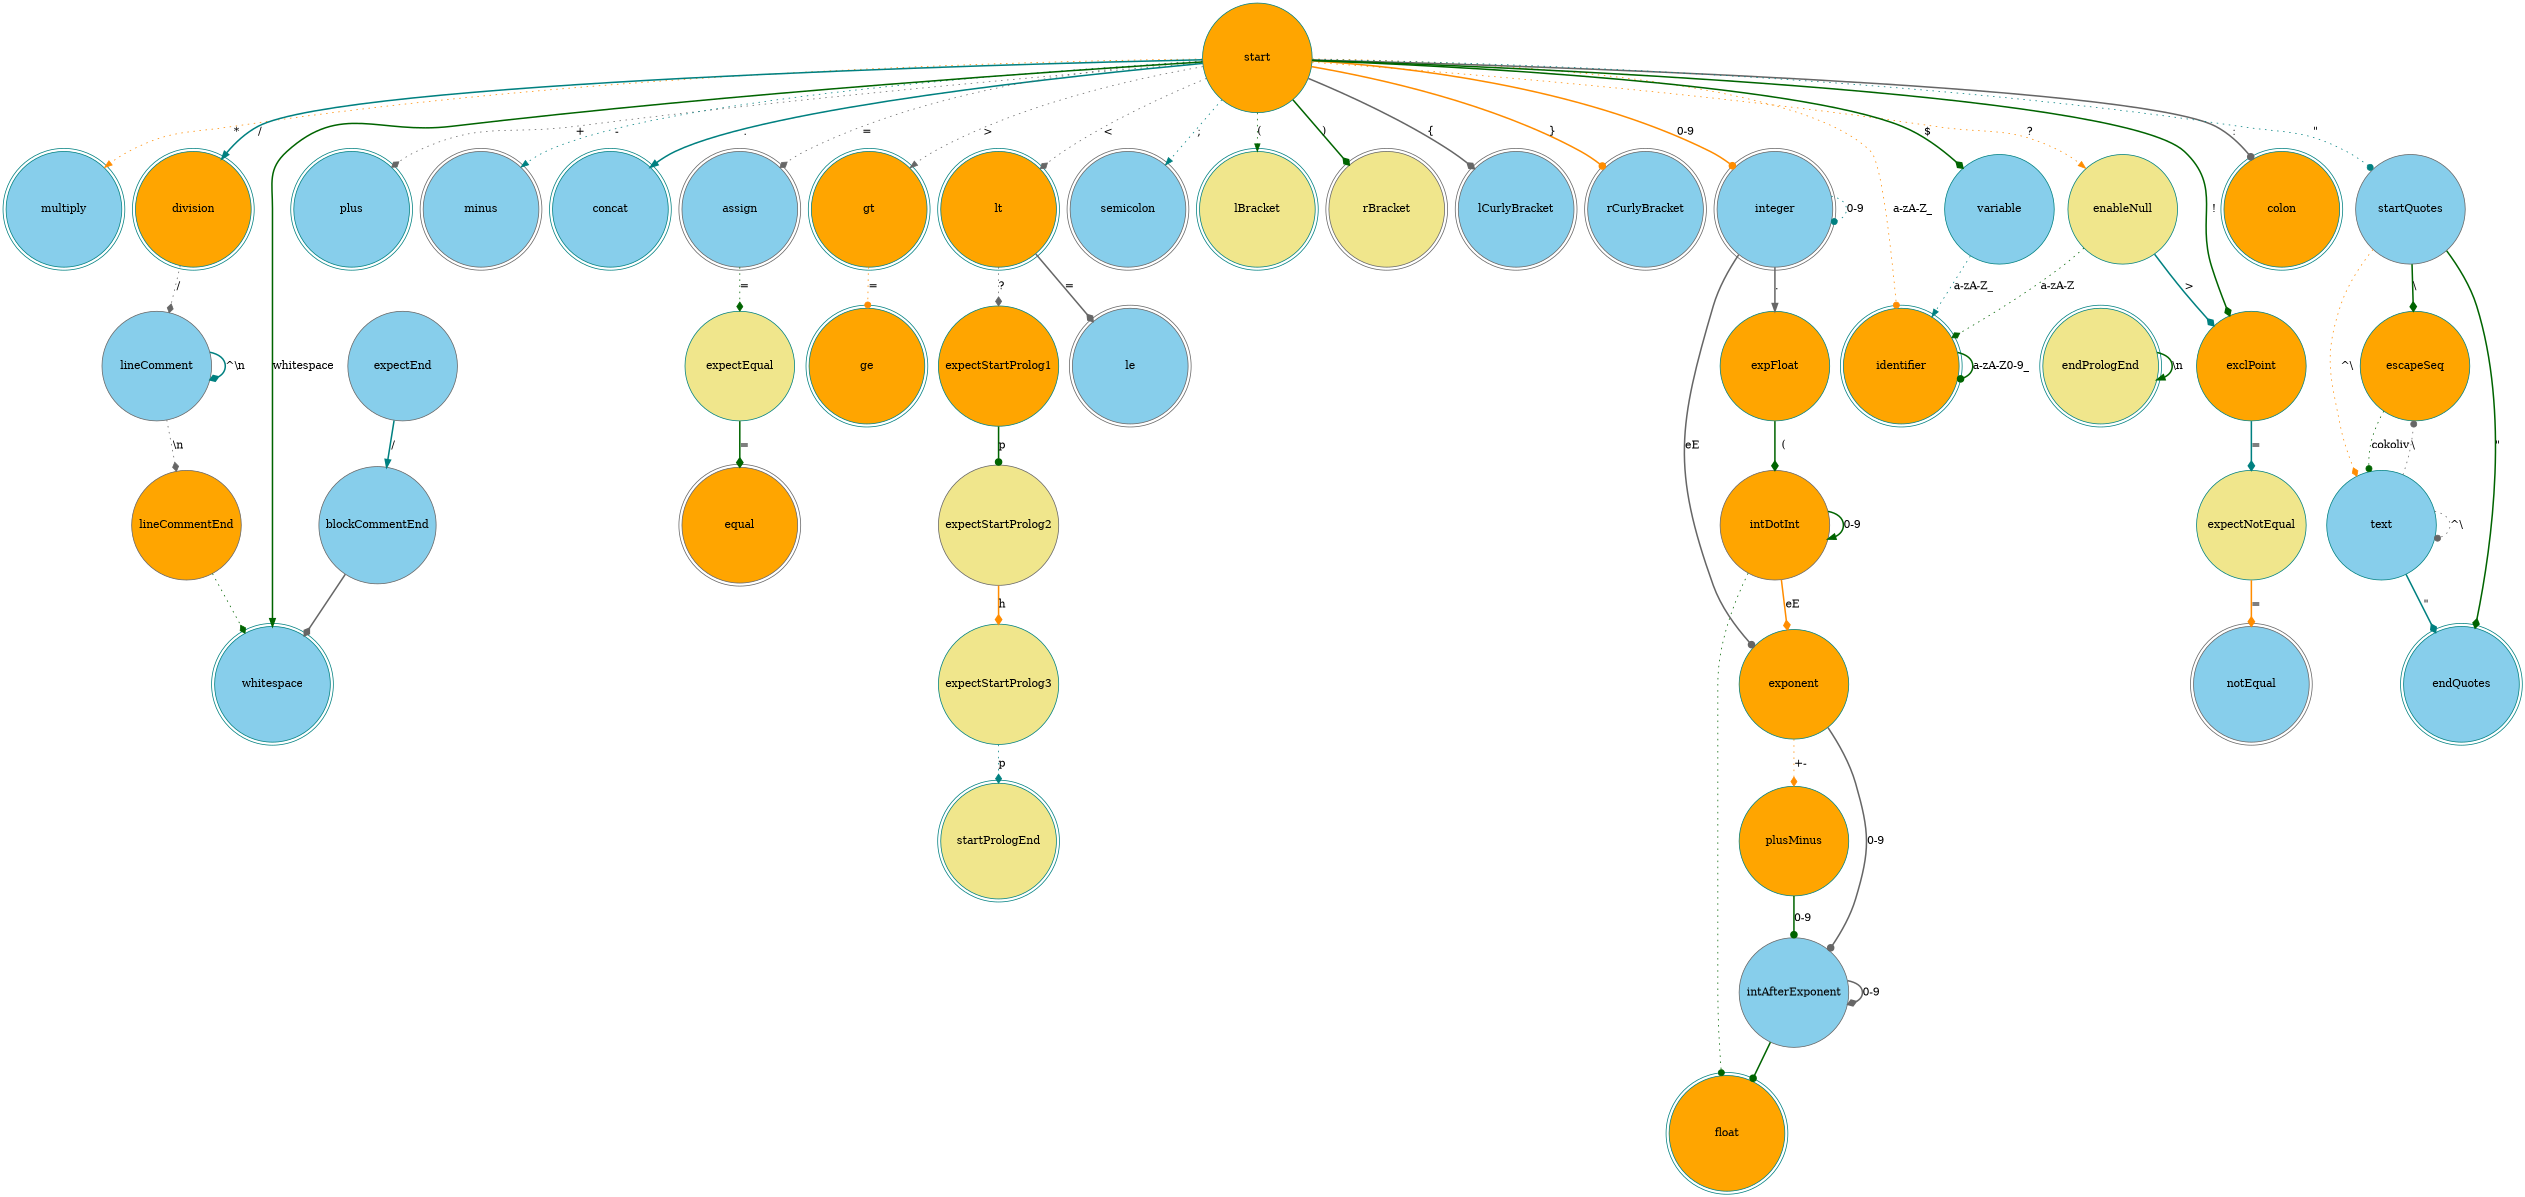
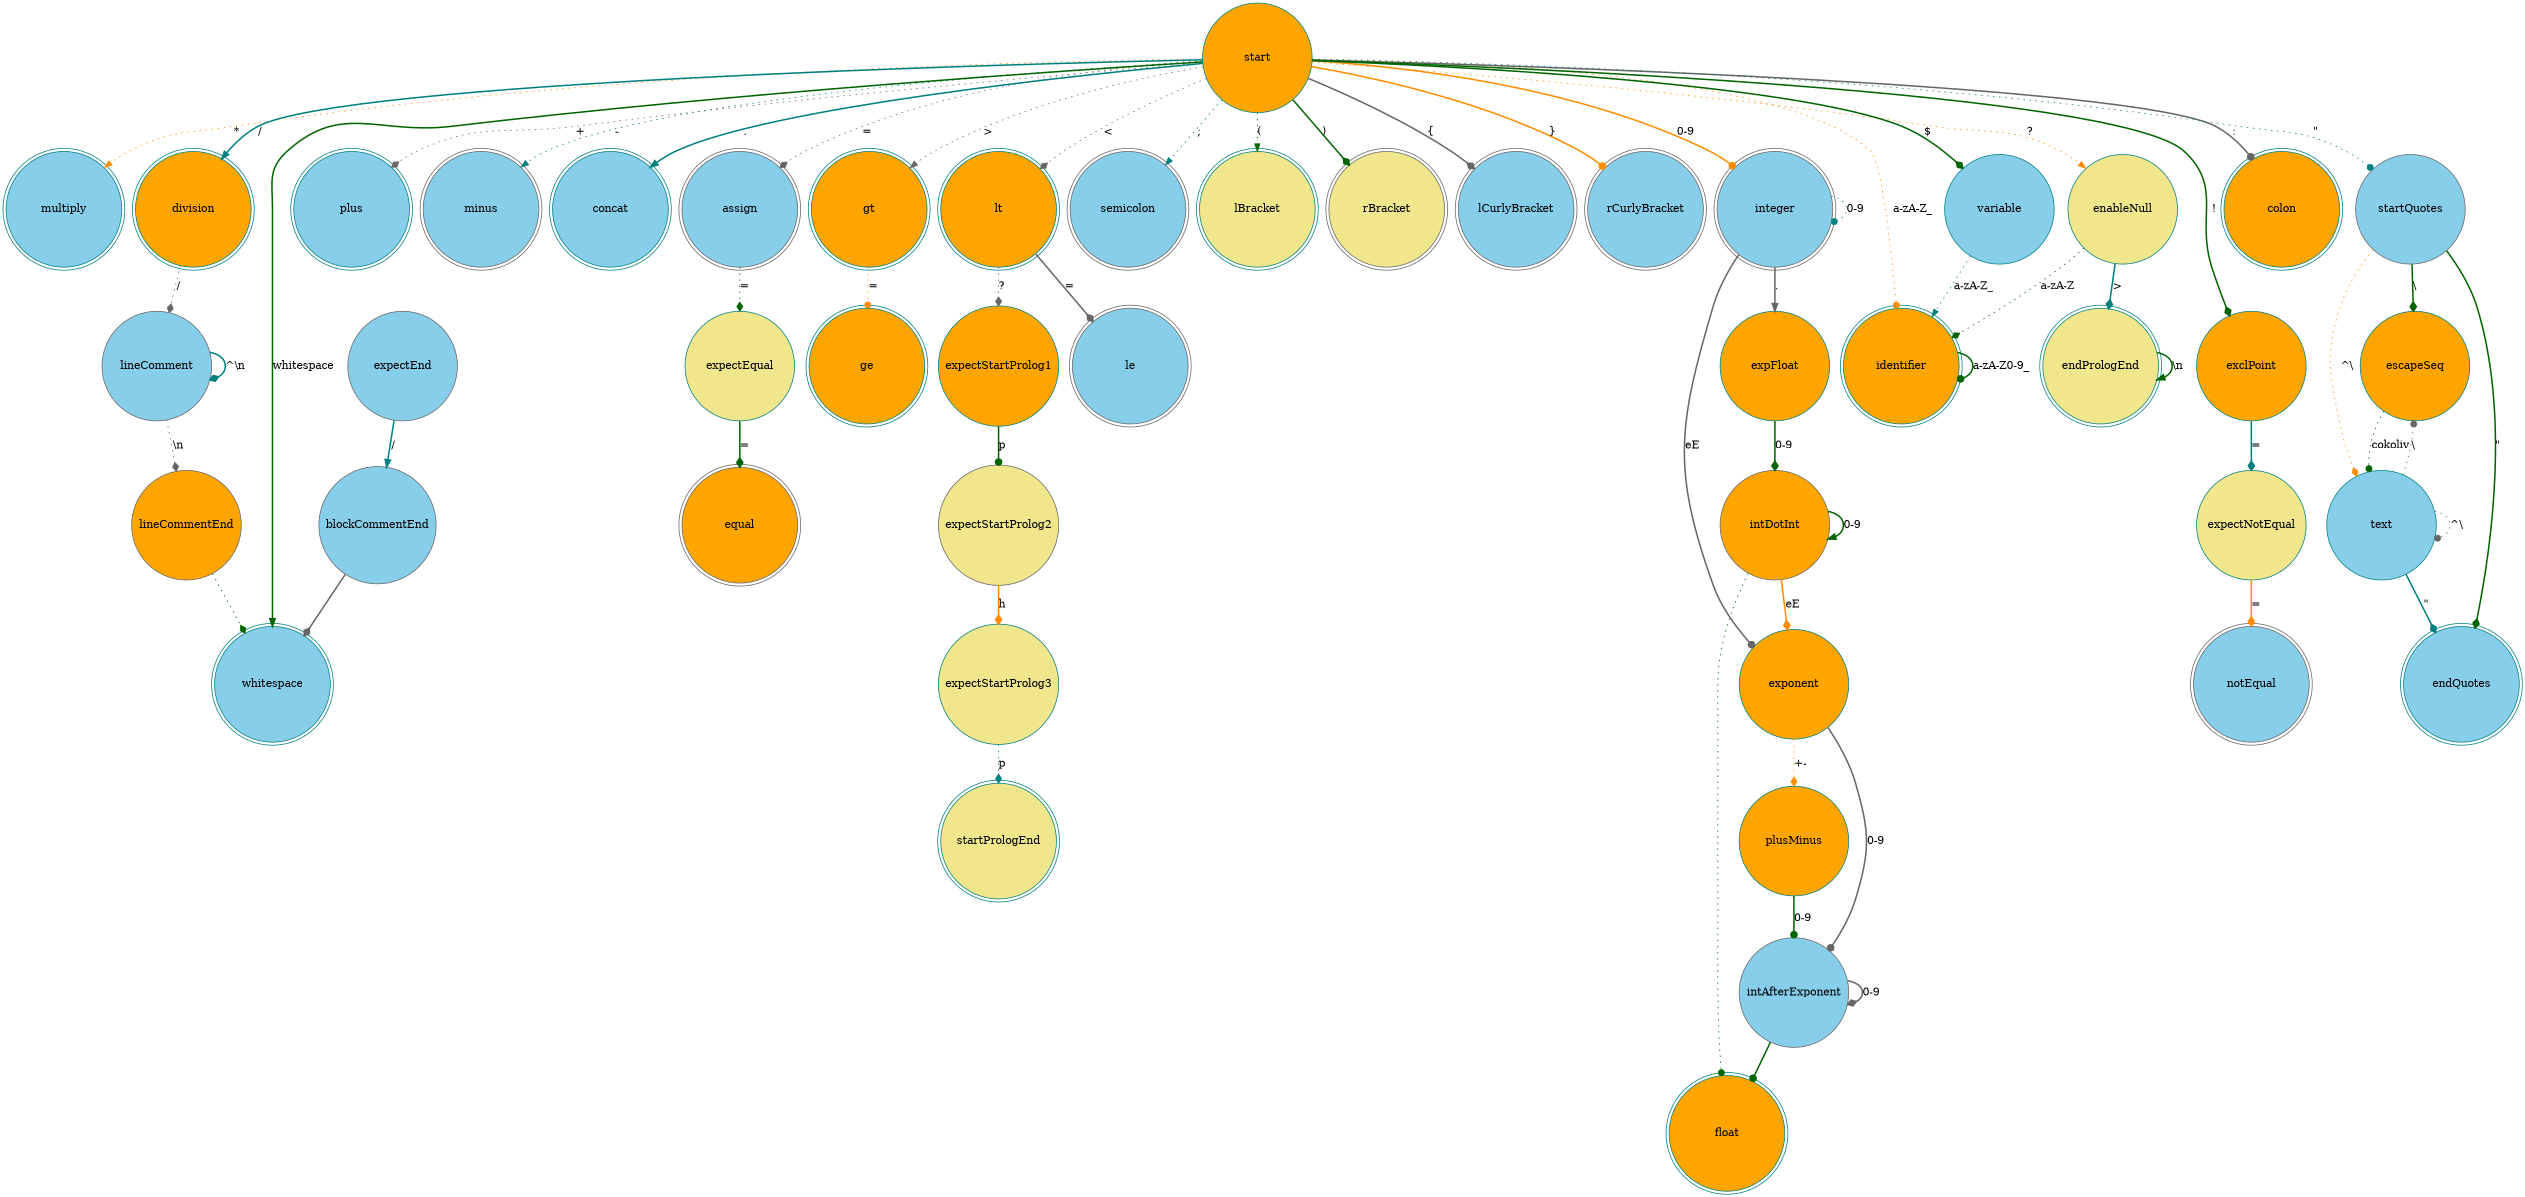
(2180, 287) -> (2113, 282)
(1784, 446) -> (1784, 446)
